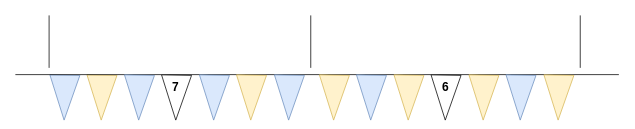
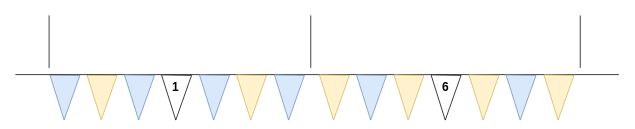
(176, 87) -> (176, 87)
